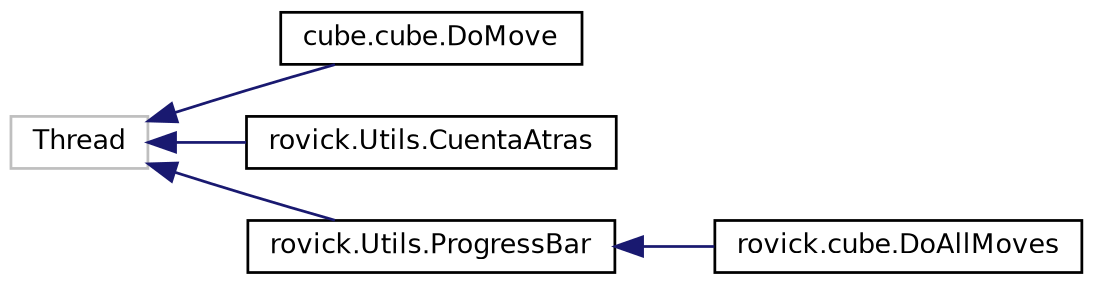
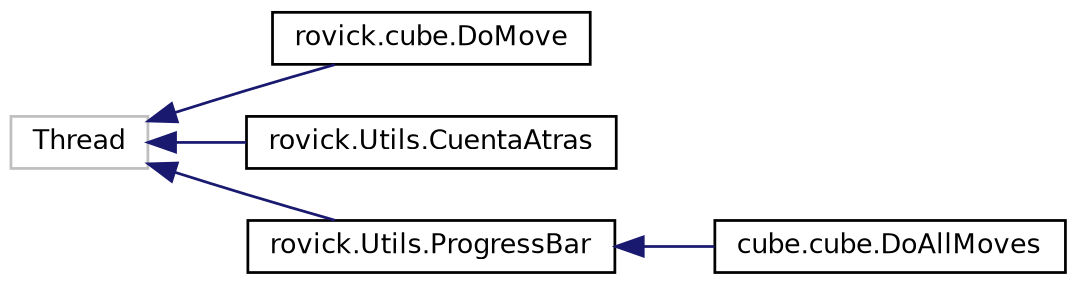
(431, 38) -> (431, 38)
(898, 246) -> (890, 246)
